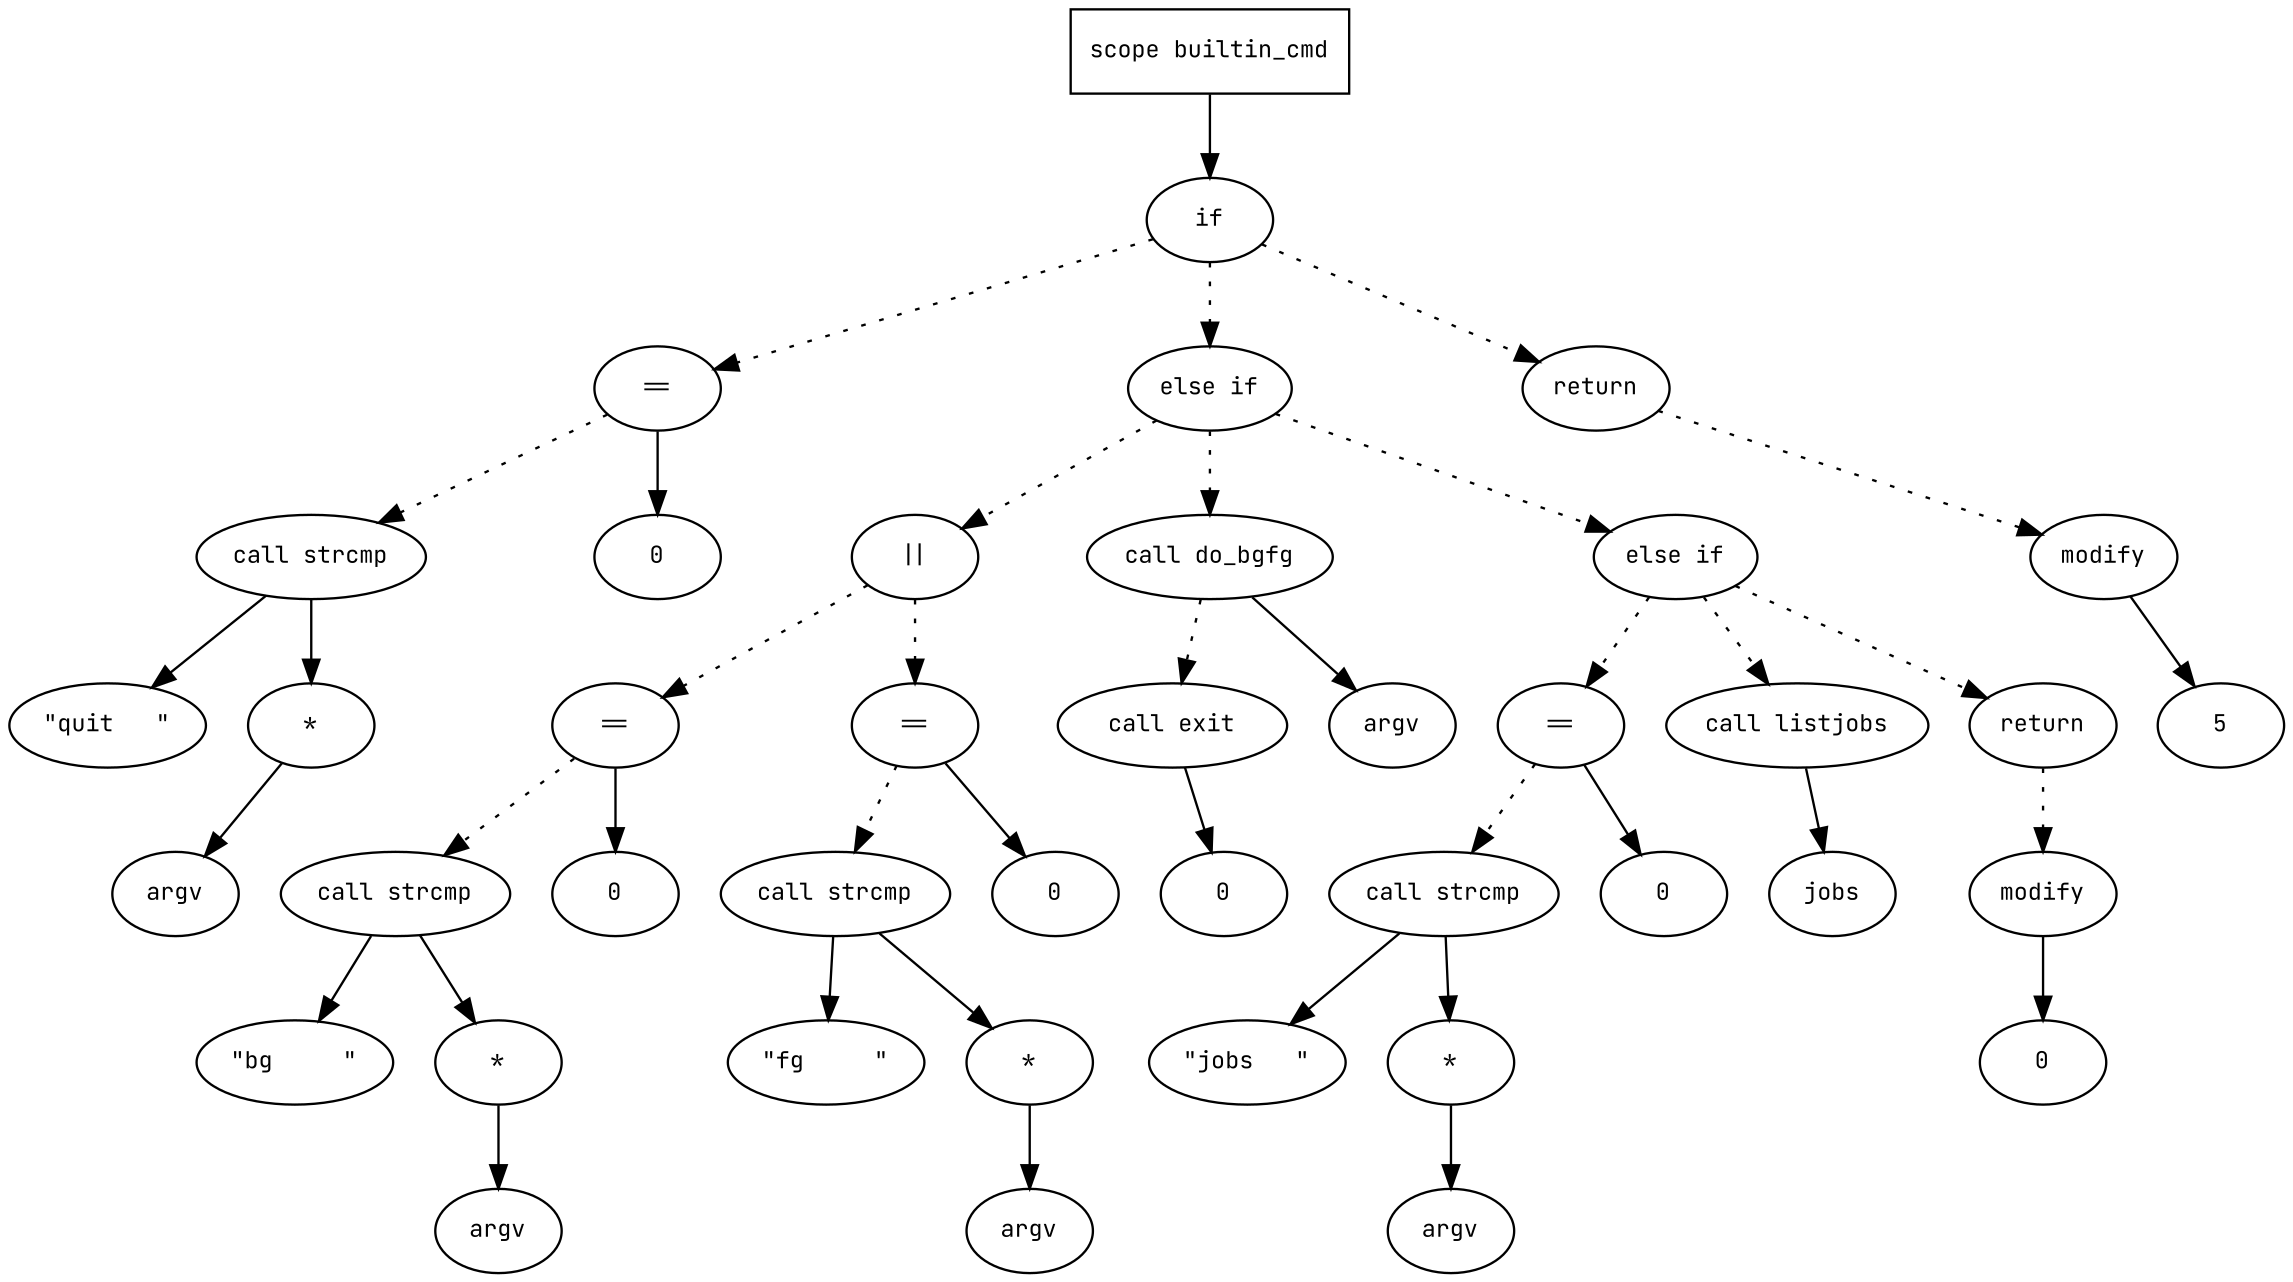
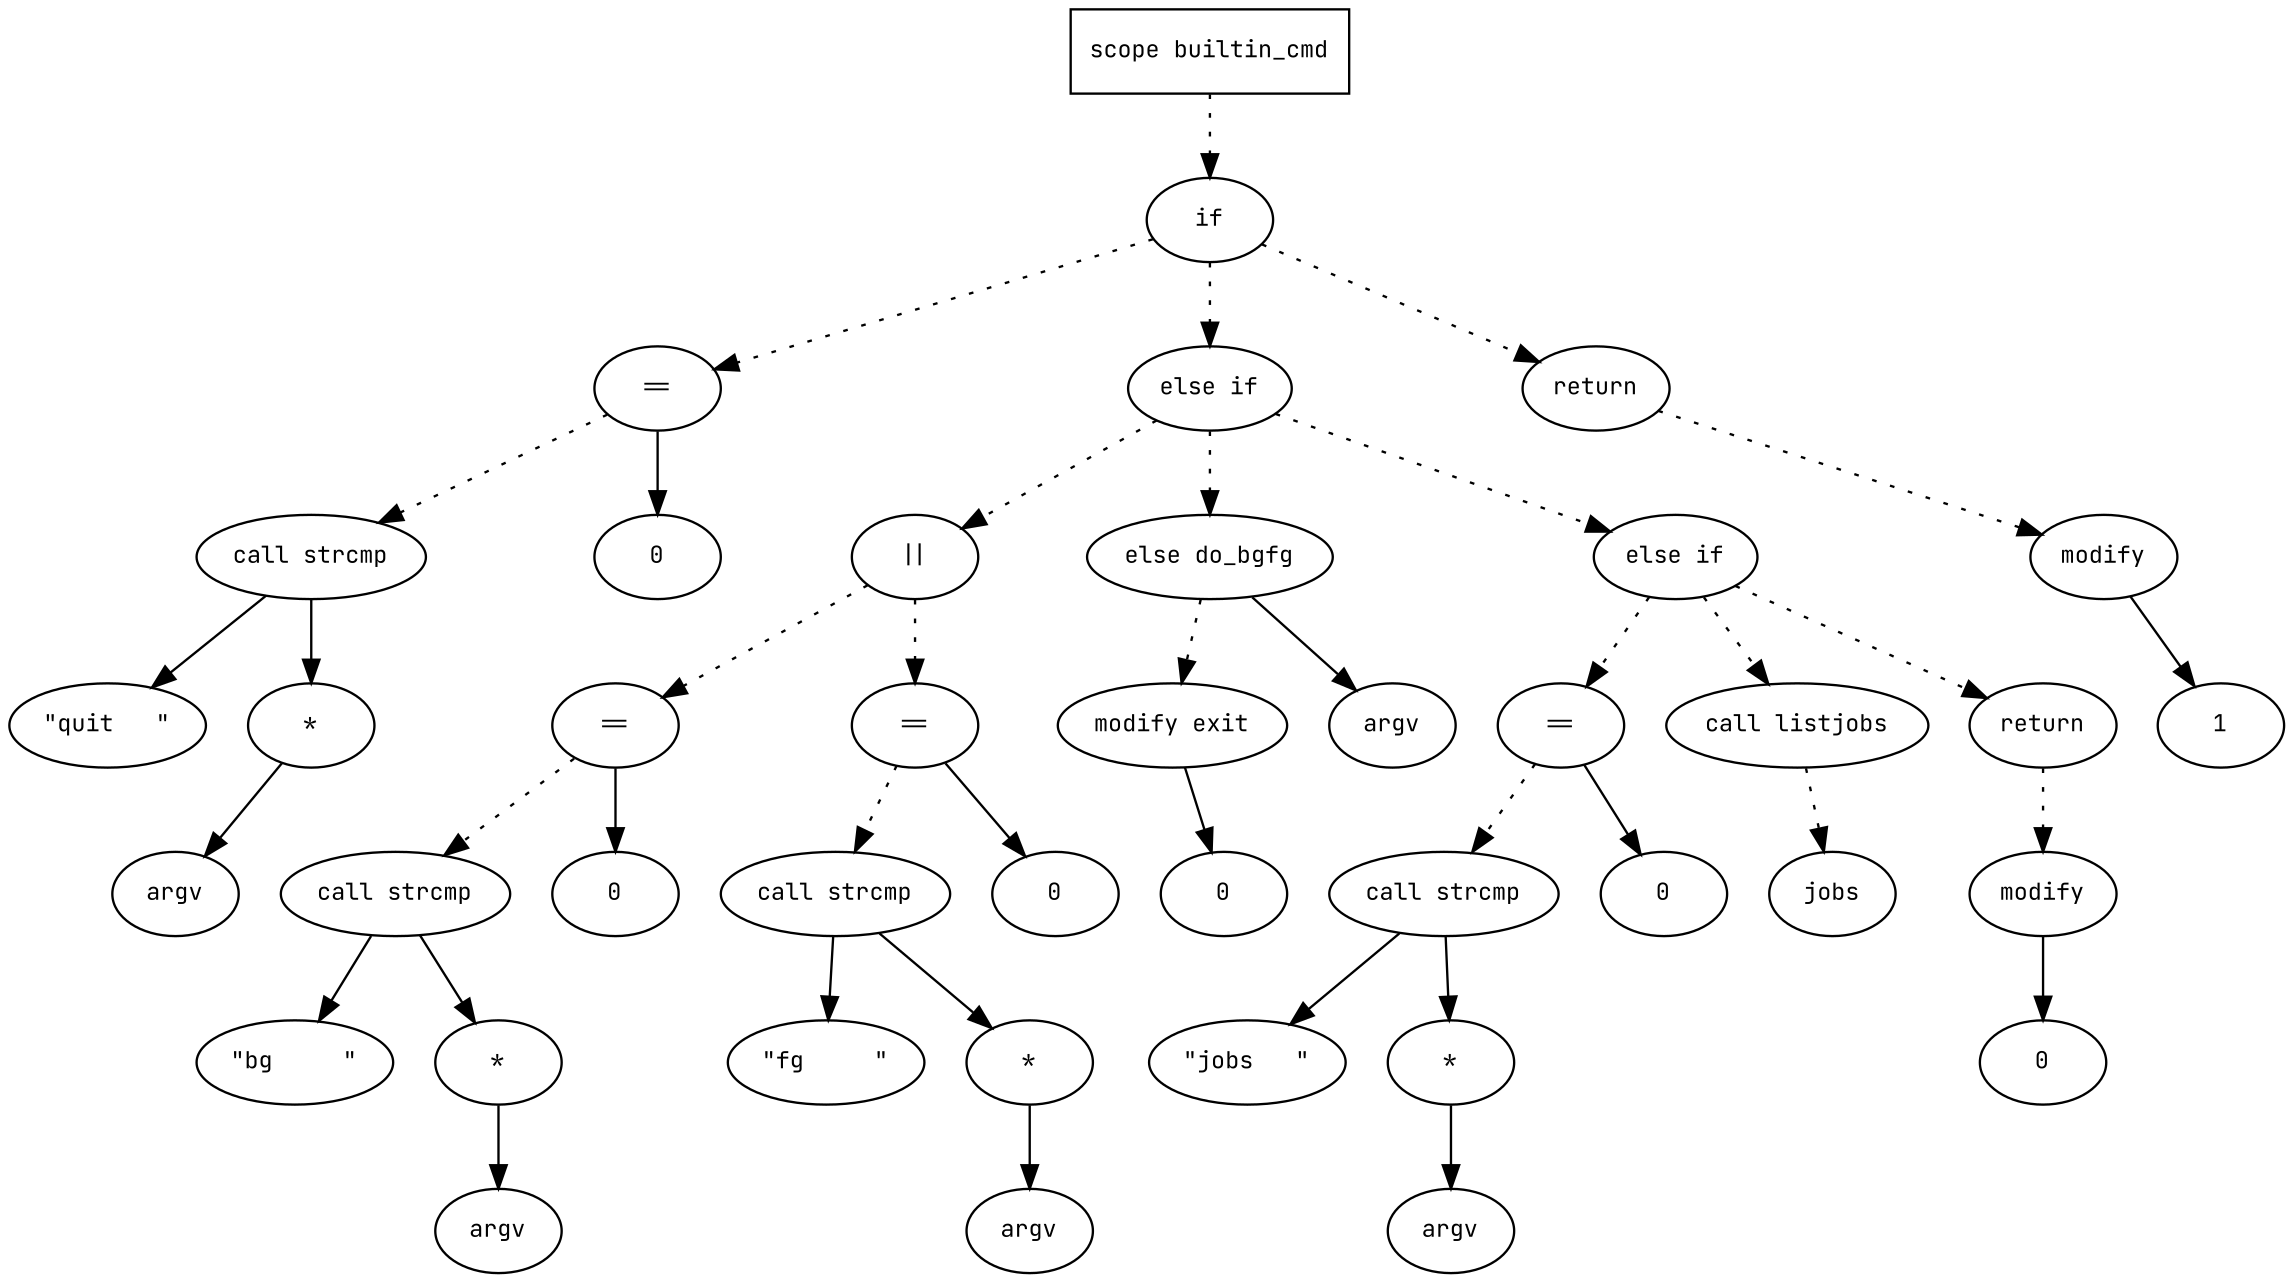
(1210, 124) -> (1210, 124)
(1210, 557) -> (1210, 557)
(1172, 725) -> (1172, 725)
(2221, 725) -> (2221, 725)
(1812, 798) -> (1812, 798)
